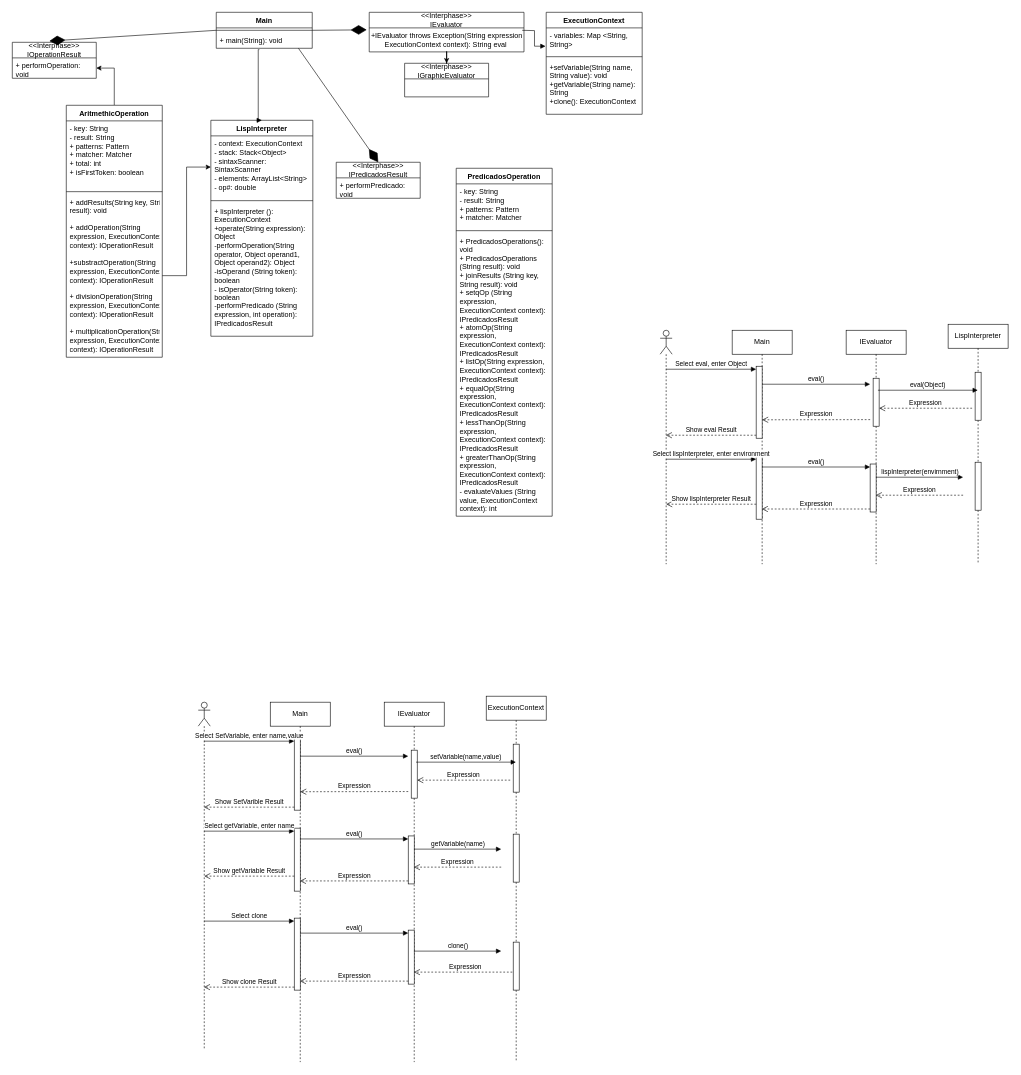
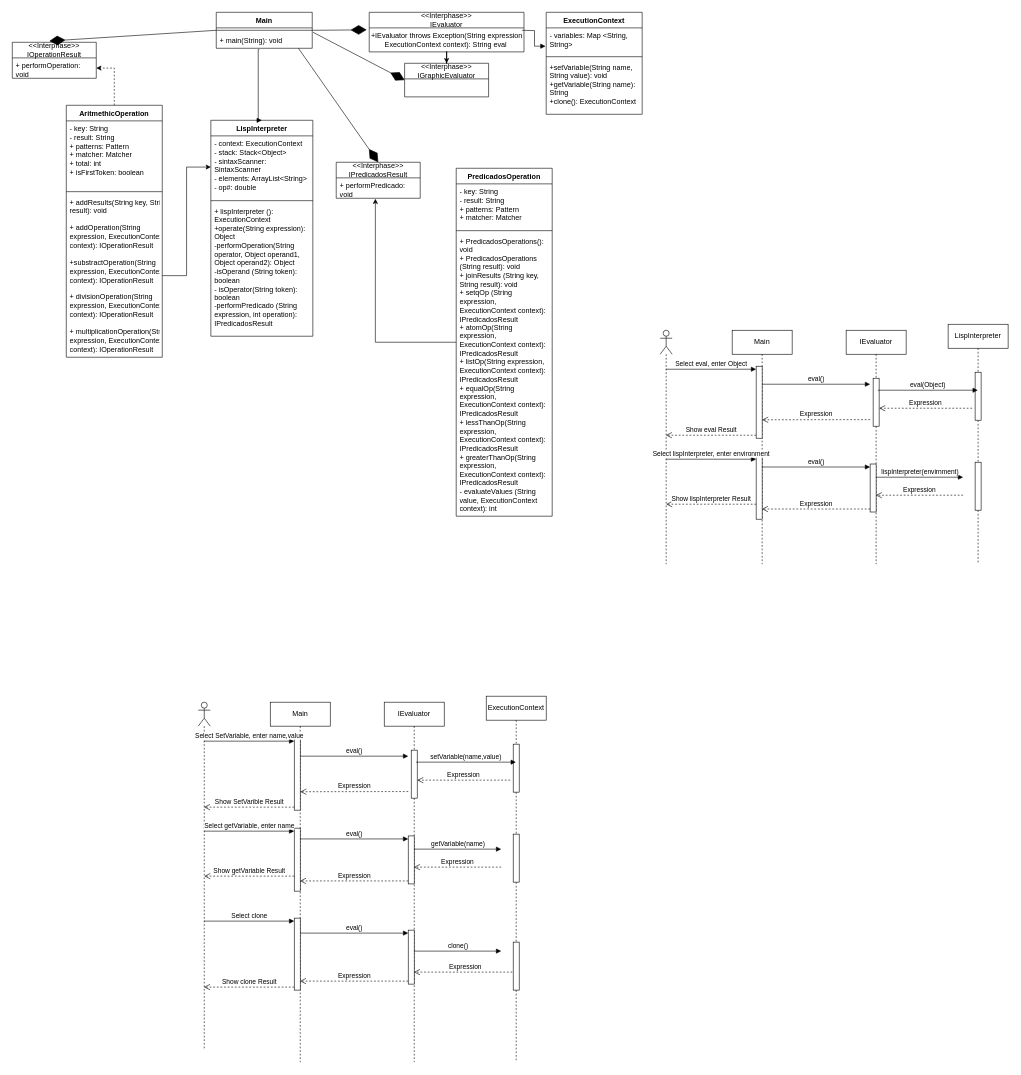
none -> (339, 46)
(114, 79) -> (114, 79)
none -> (375, 274)
